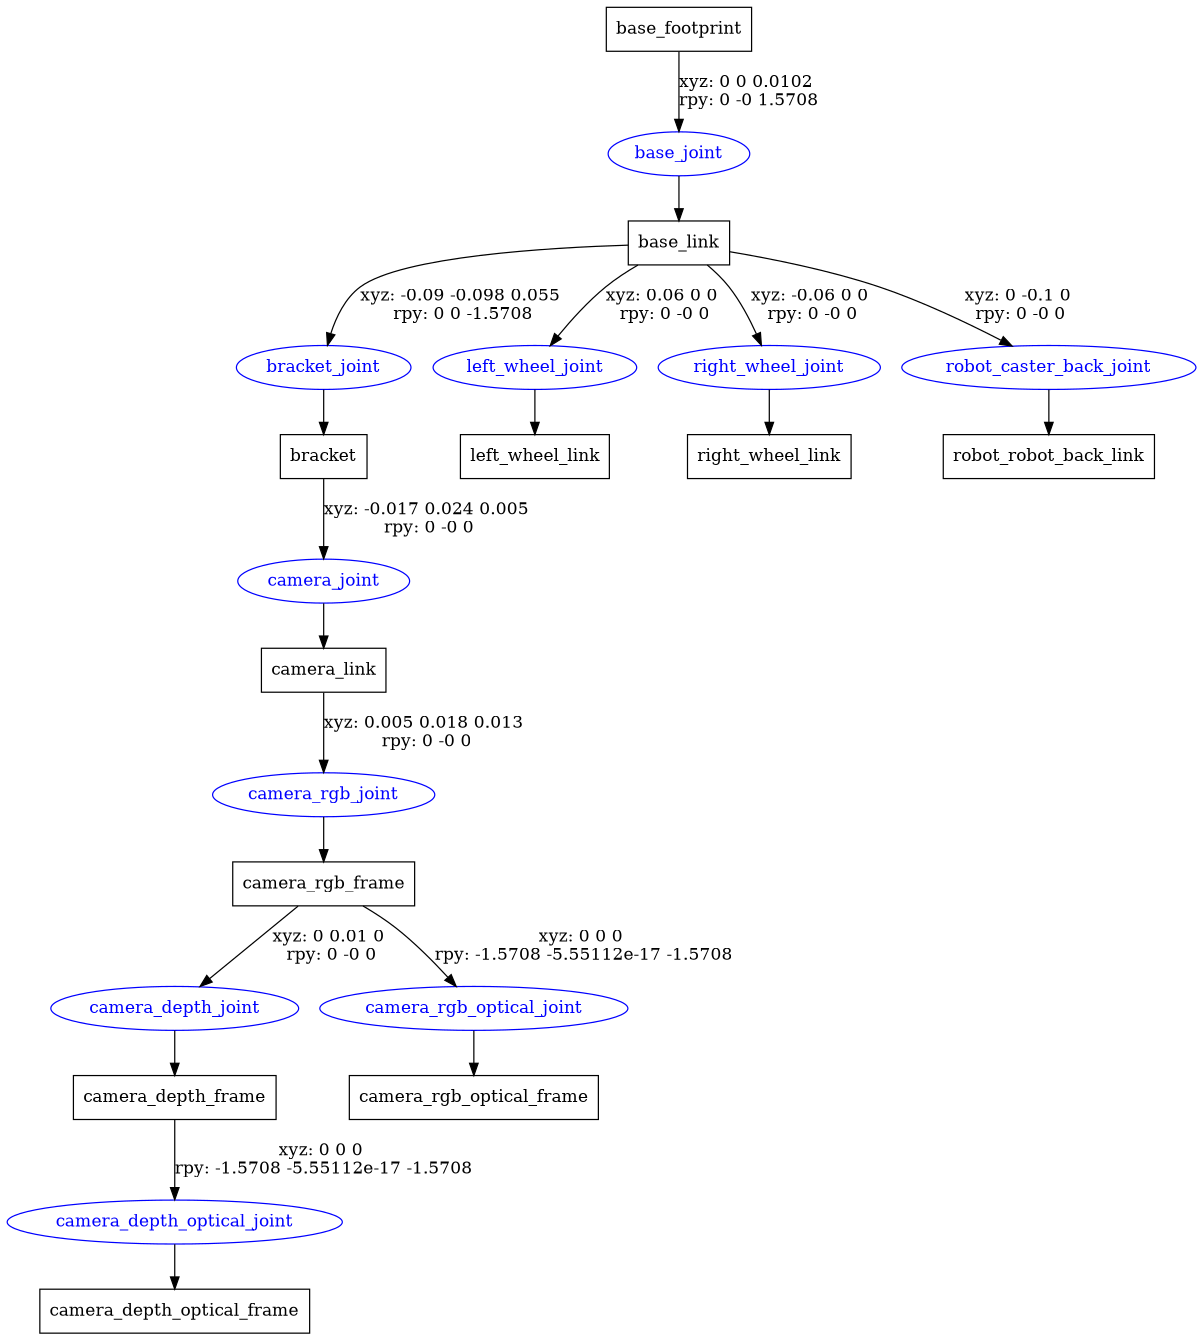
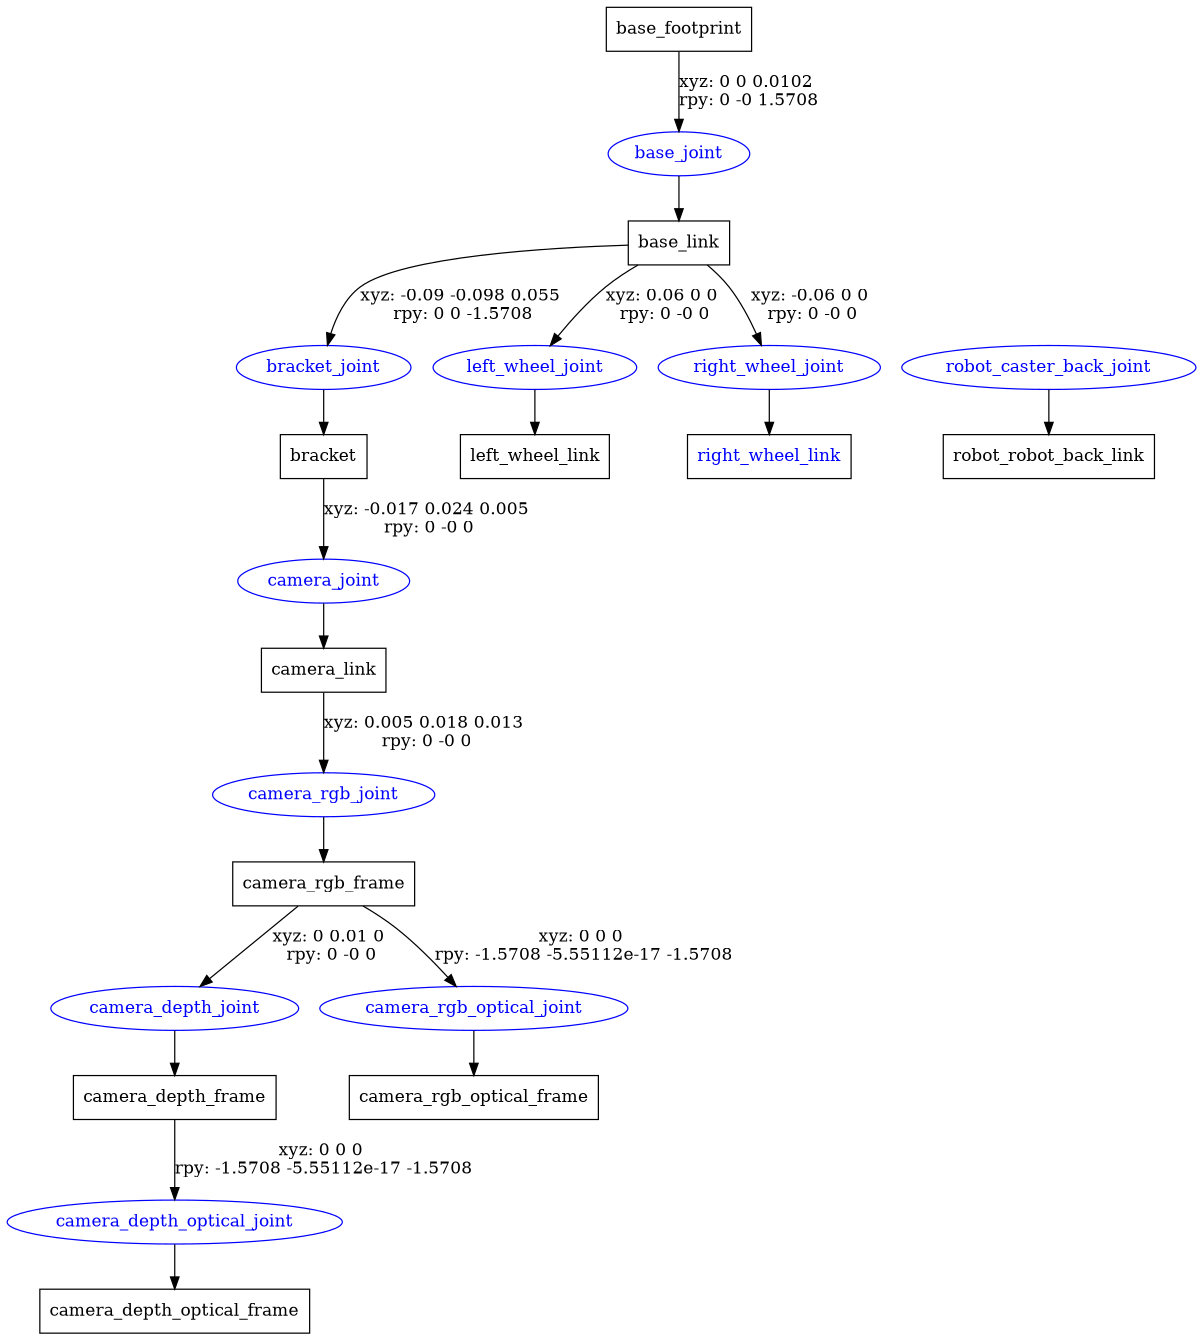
(869, 284) -> none
(769, 457) -> (769, 457)
